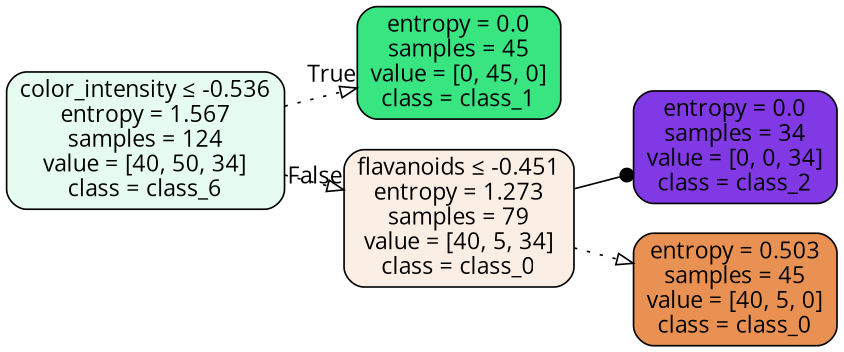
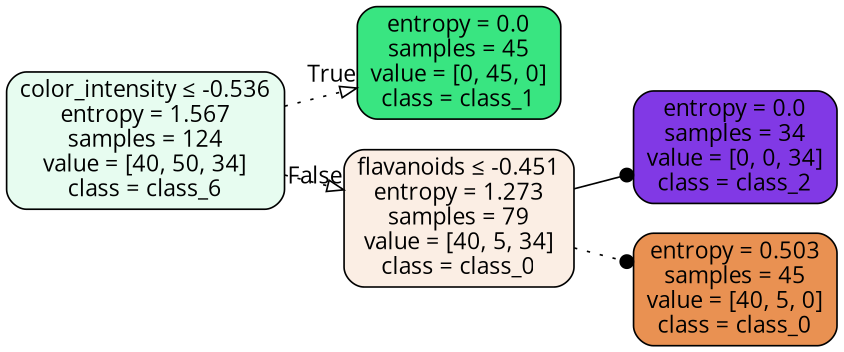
(597, 254) -> (597, 254)
